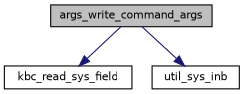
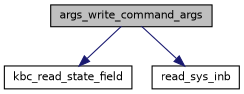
(68, 77) -> (68, 77)
(196, 77) -> (196, 77)
